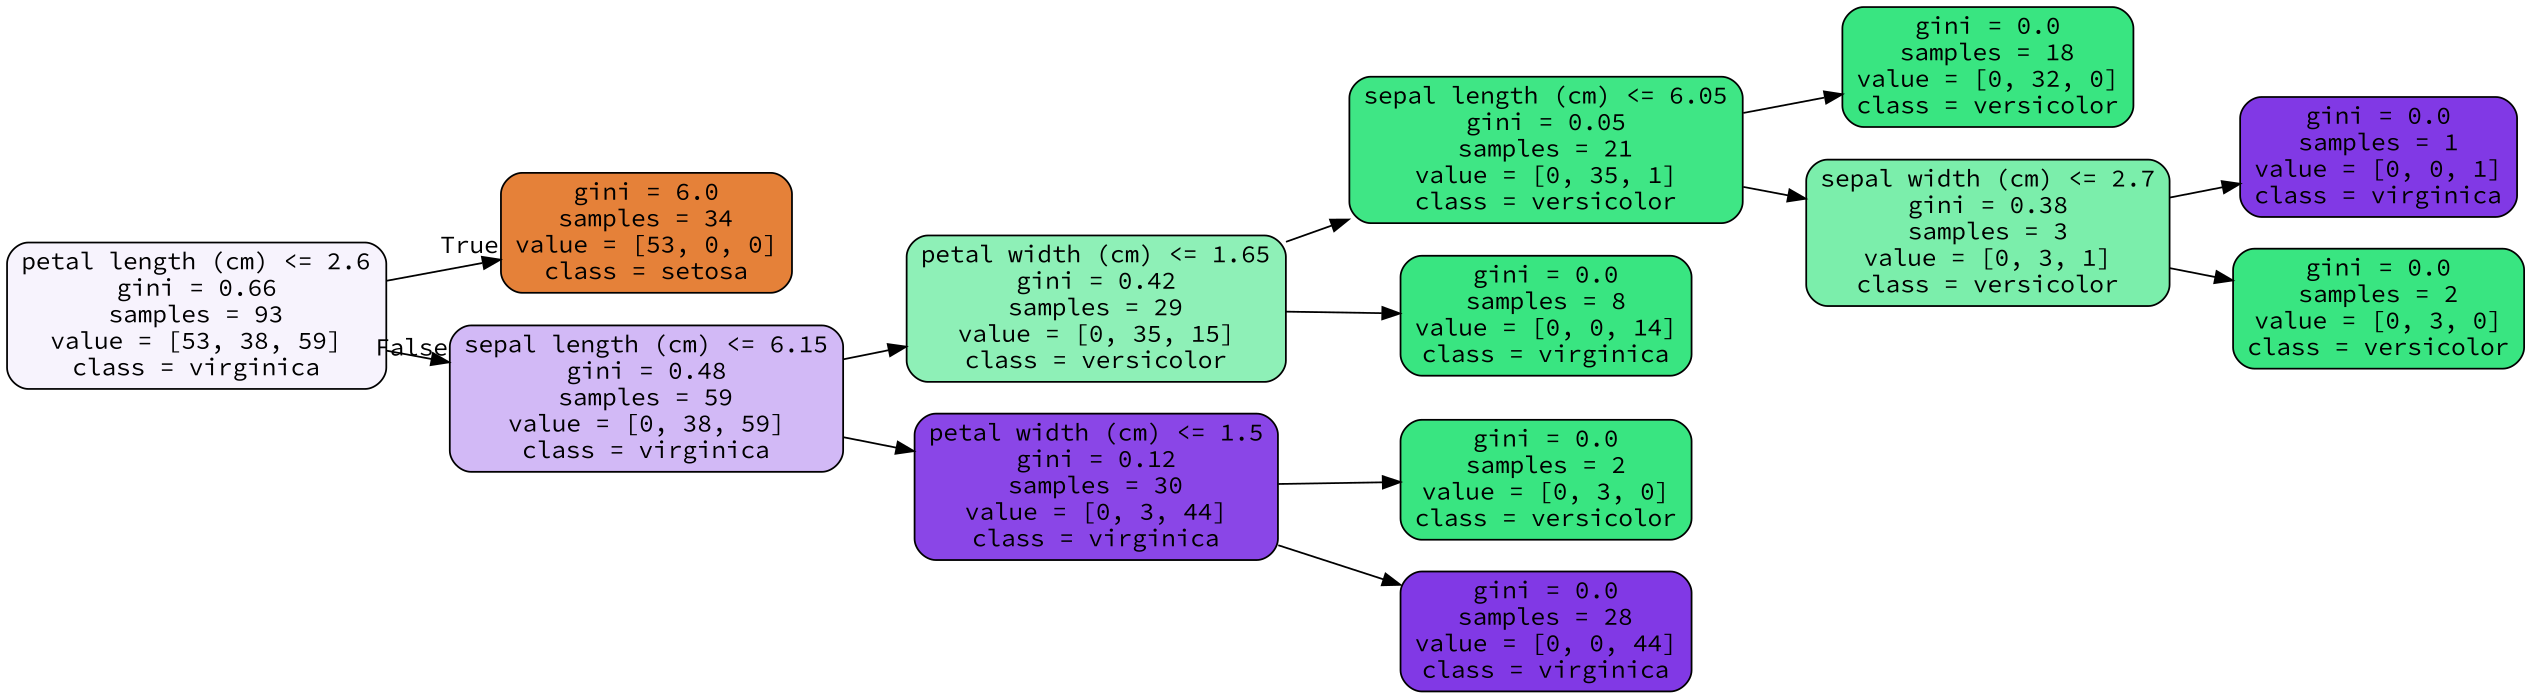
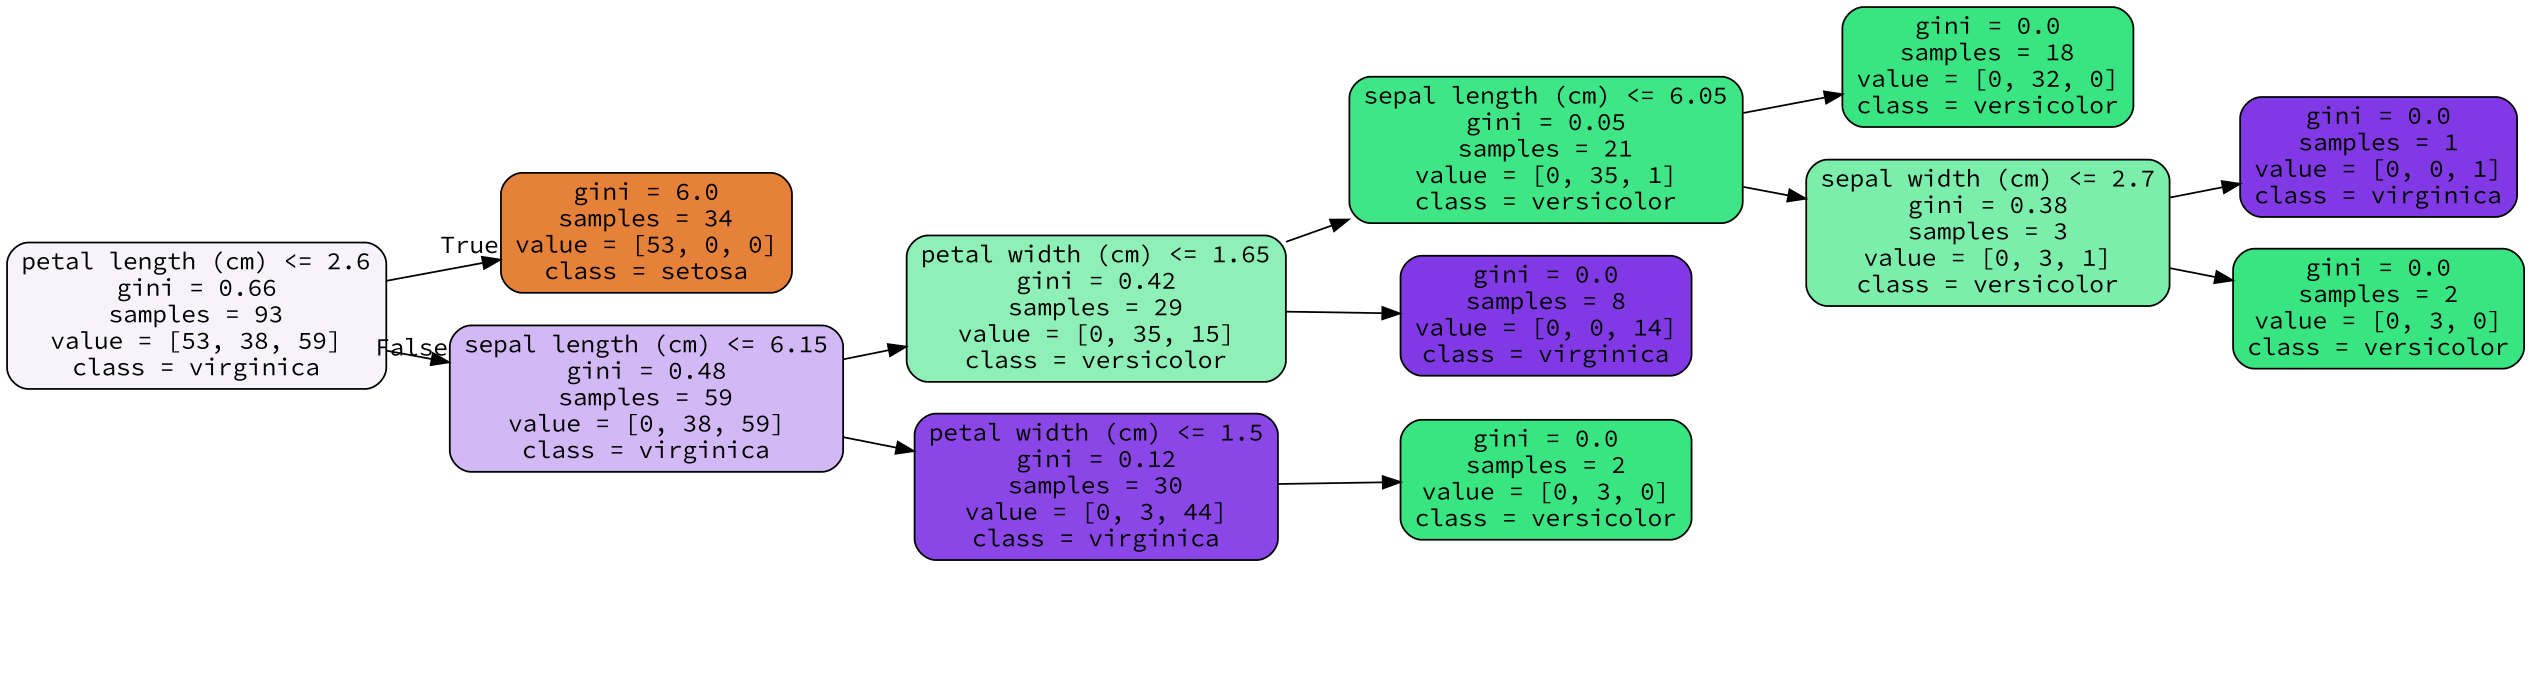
(1546, 316) -> (1546, 316)
(1546, 631) -> none
